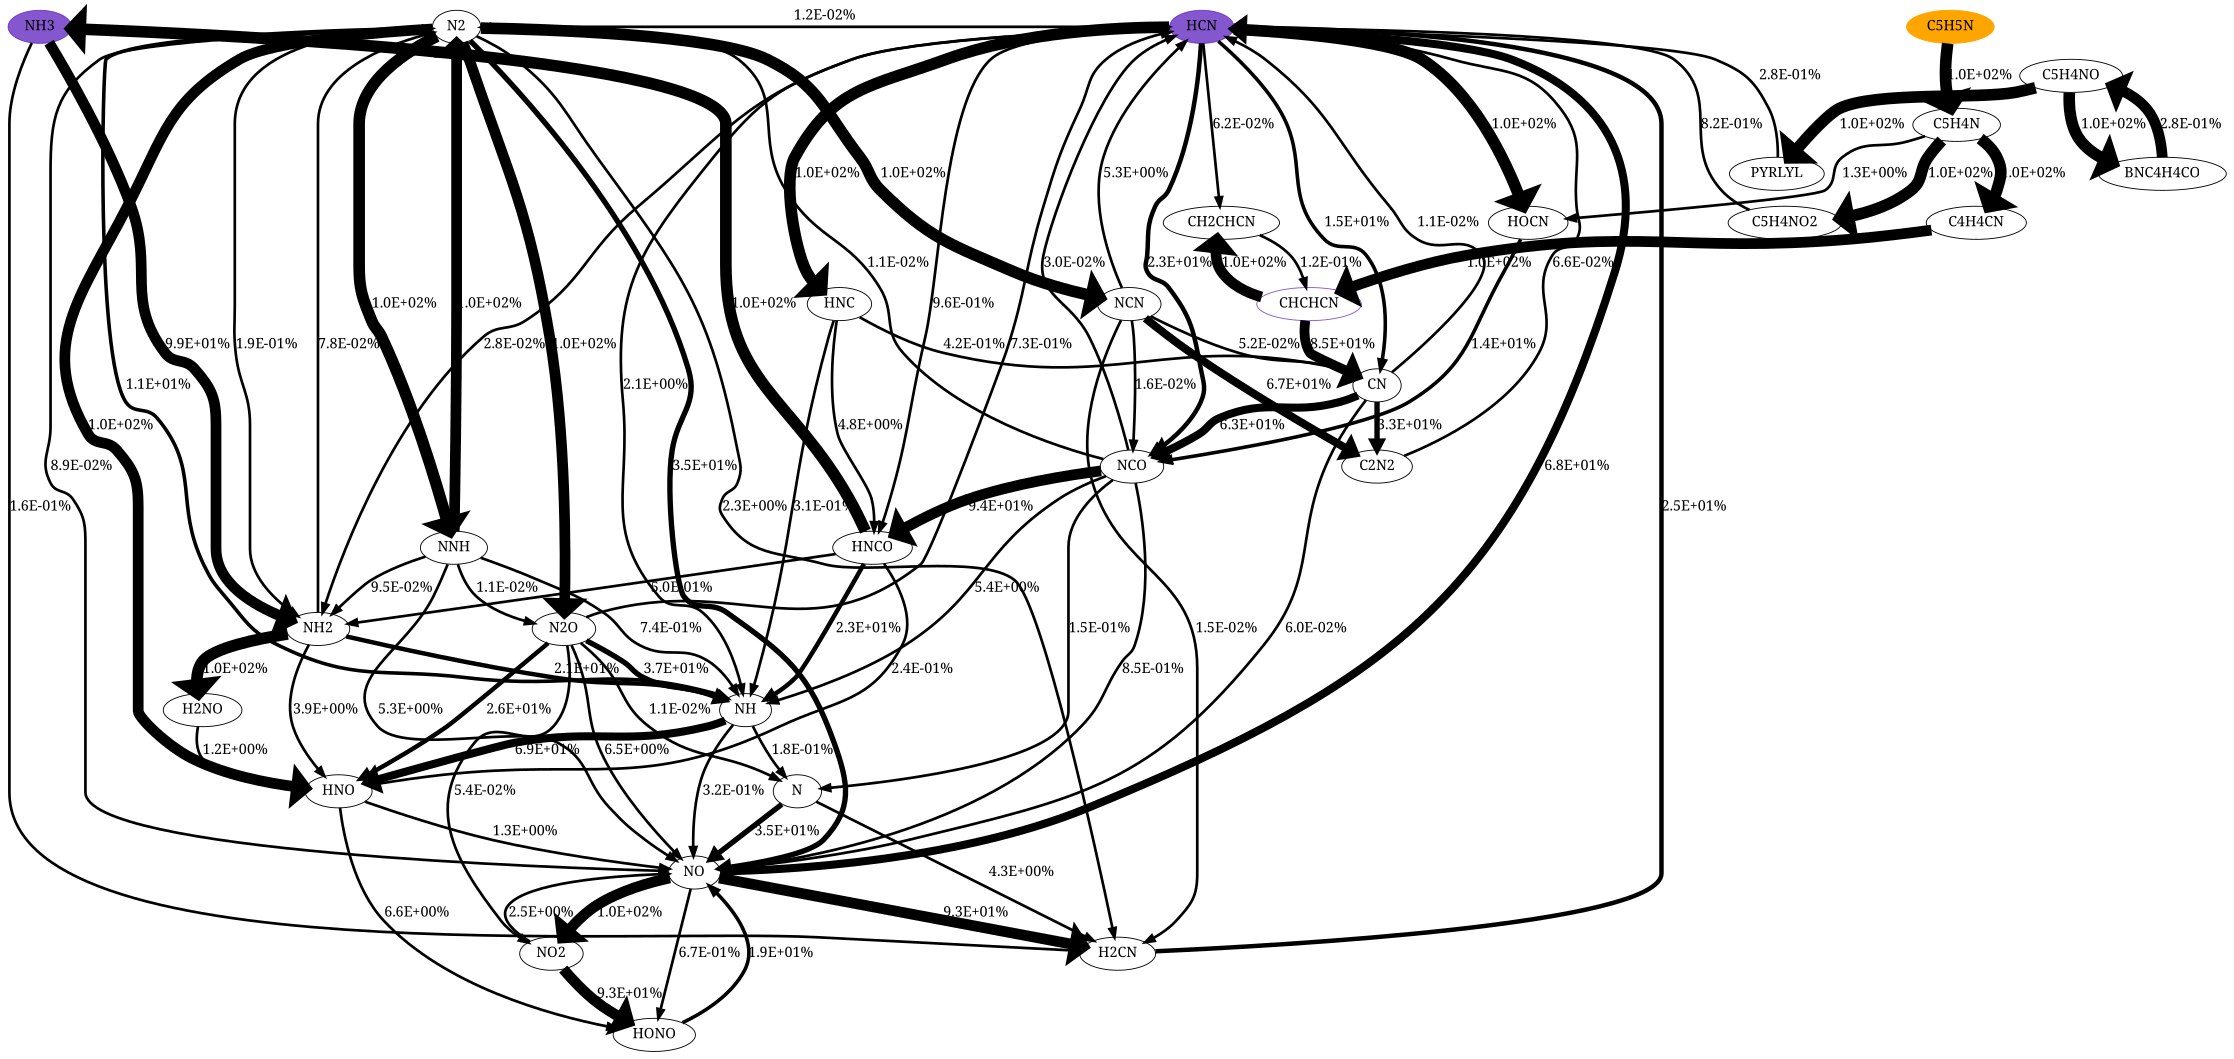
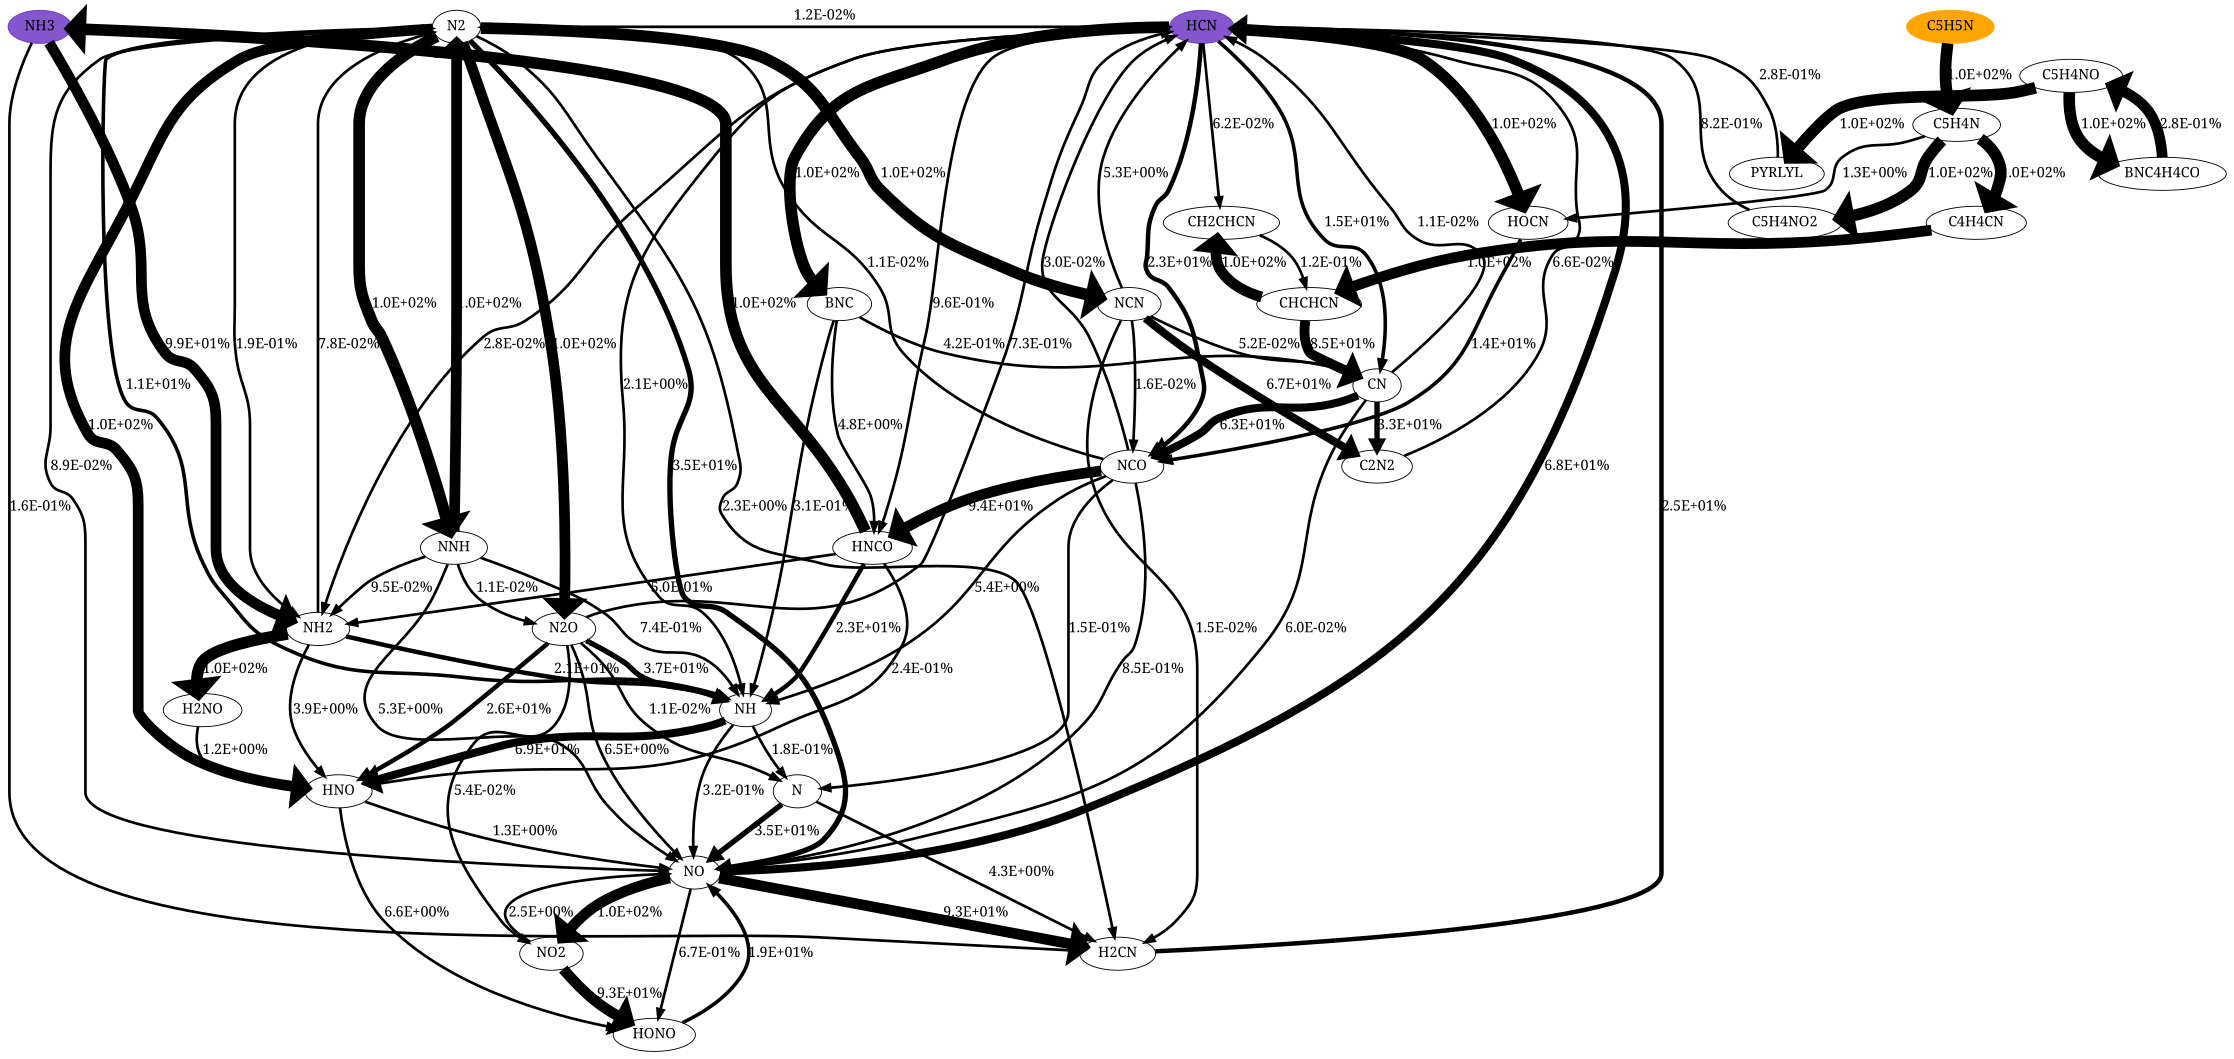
(839, 304) -> (839, 304)
(1309, 304) -> (1309, 304)
